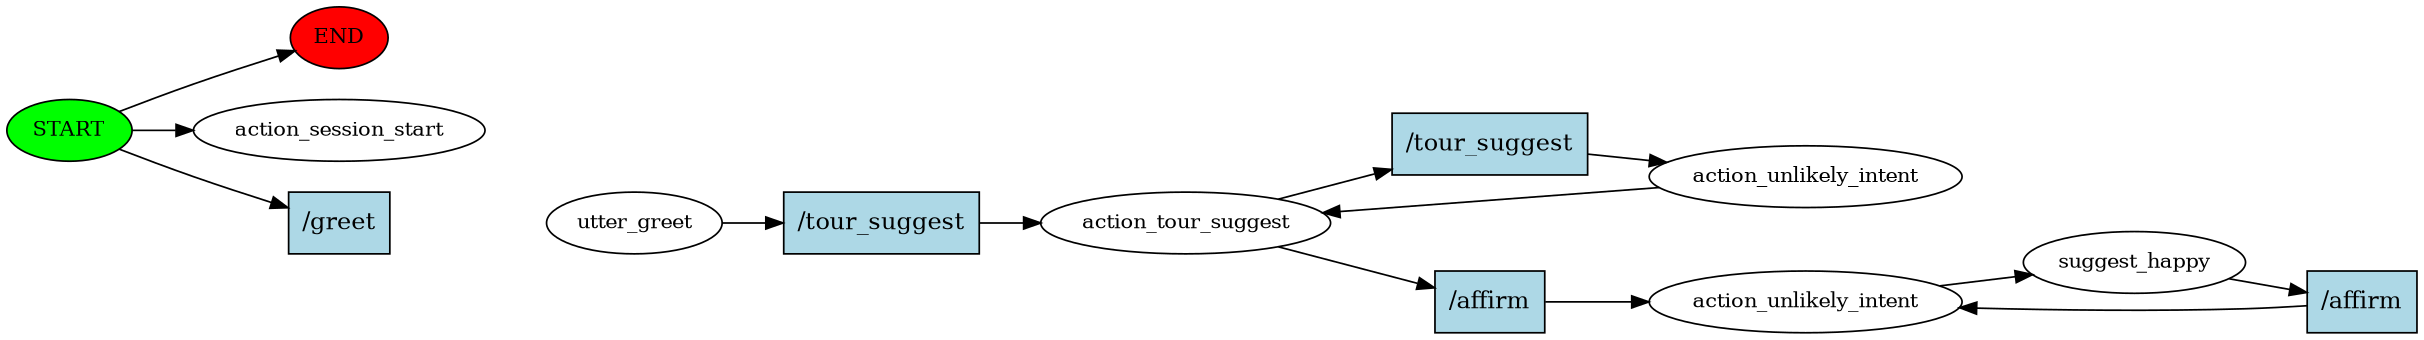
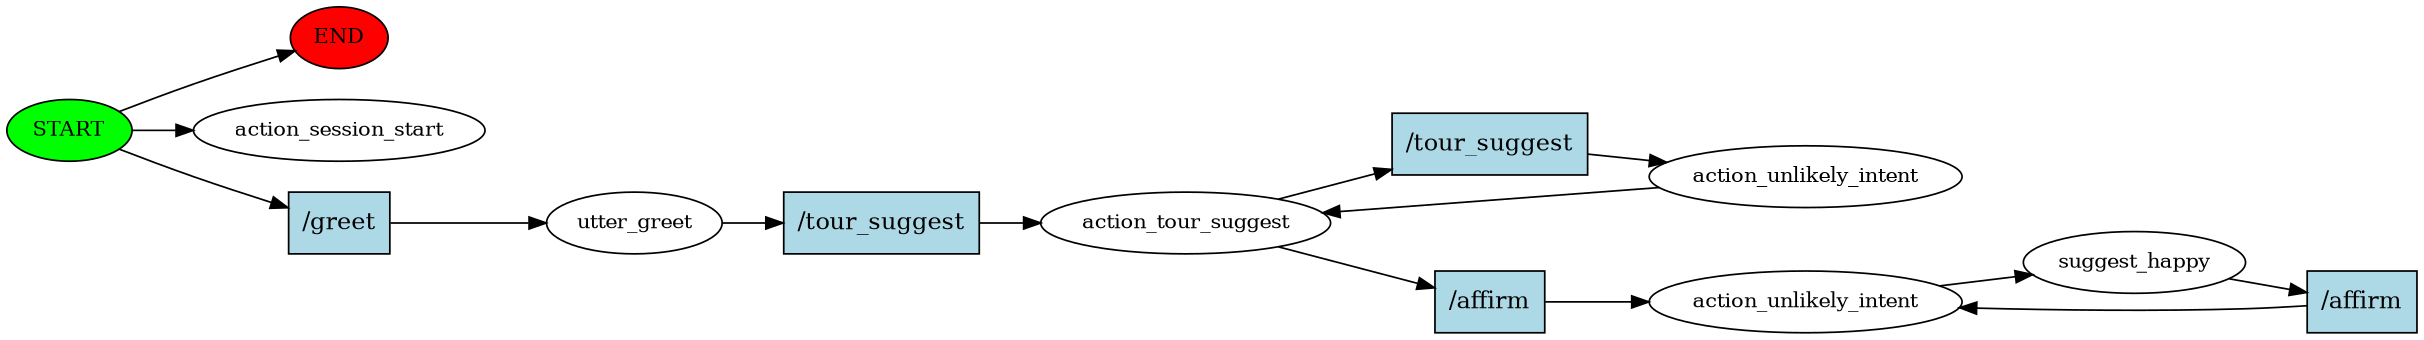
none -> (459, 223)
